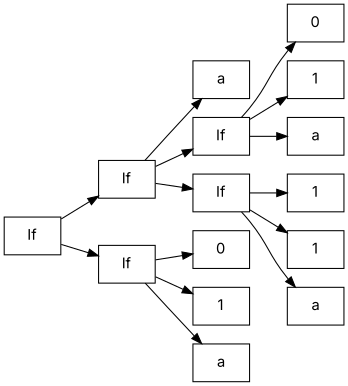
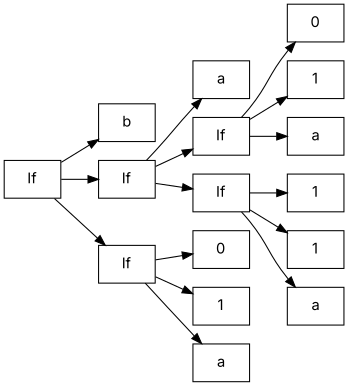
none -> (127, 123)
